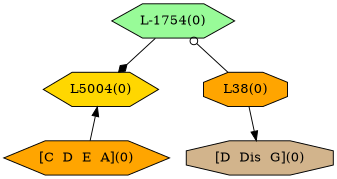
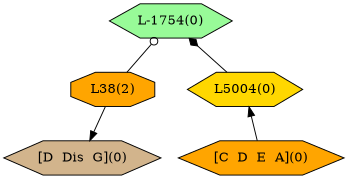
(141, 51) -> (212, 59)
(246, 89) -> (113, 89)
(260, 158) -> (82, 158)
